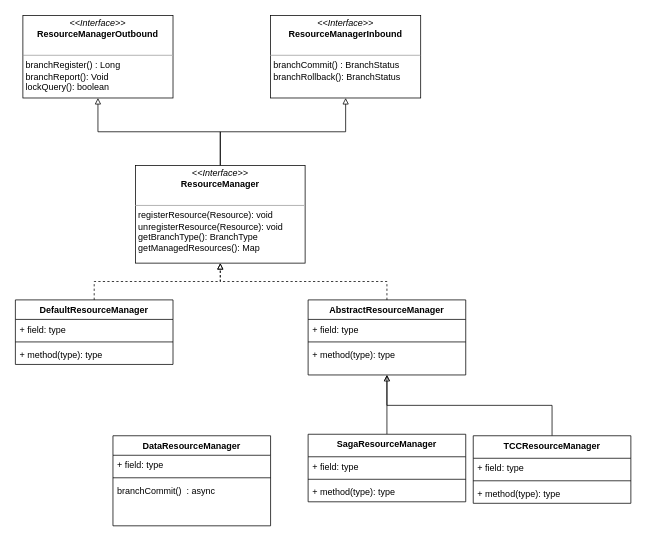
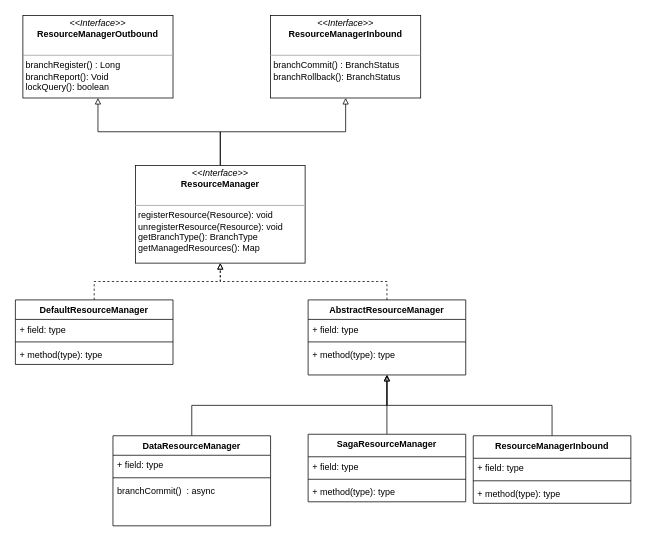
none -> (273, 405)
(551, 446) -> (551, 446)
